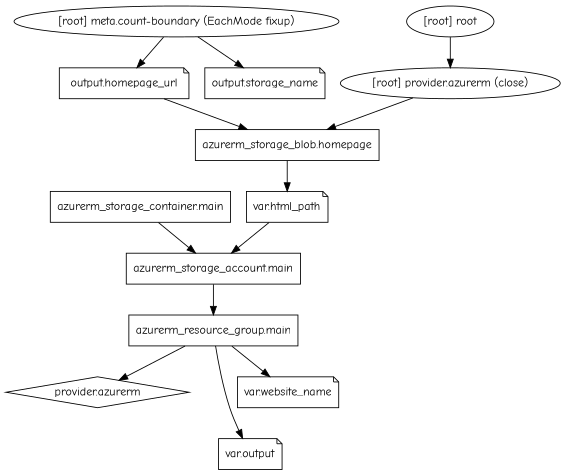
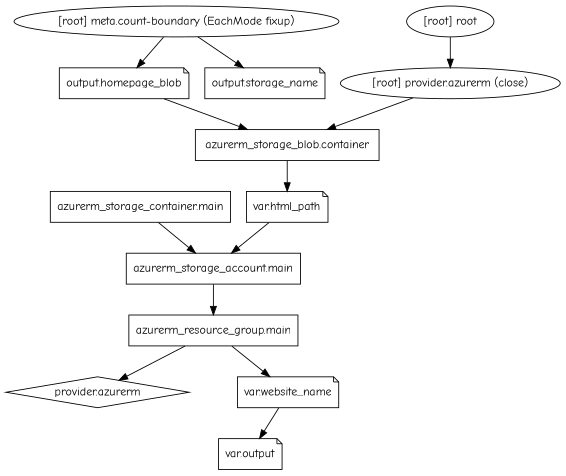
(124, 83) -> (124, 83)
(287, 145) -> (287, 145)
(224, 389) -> (271, 420)
